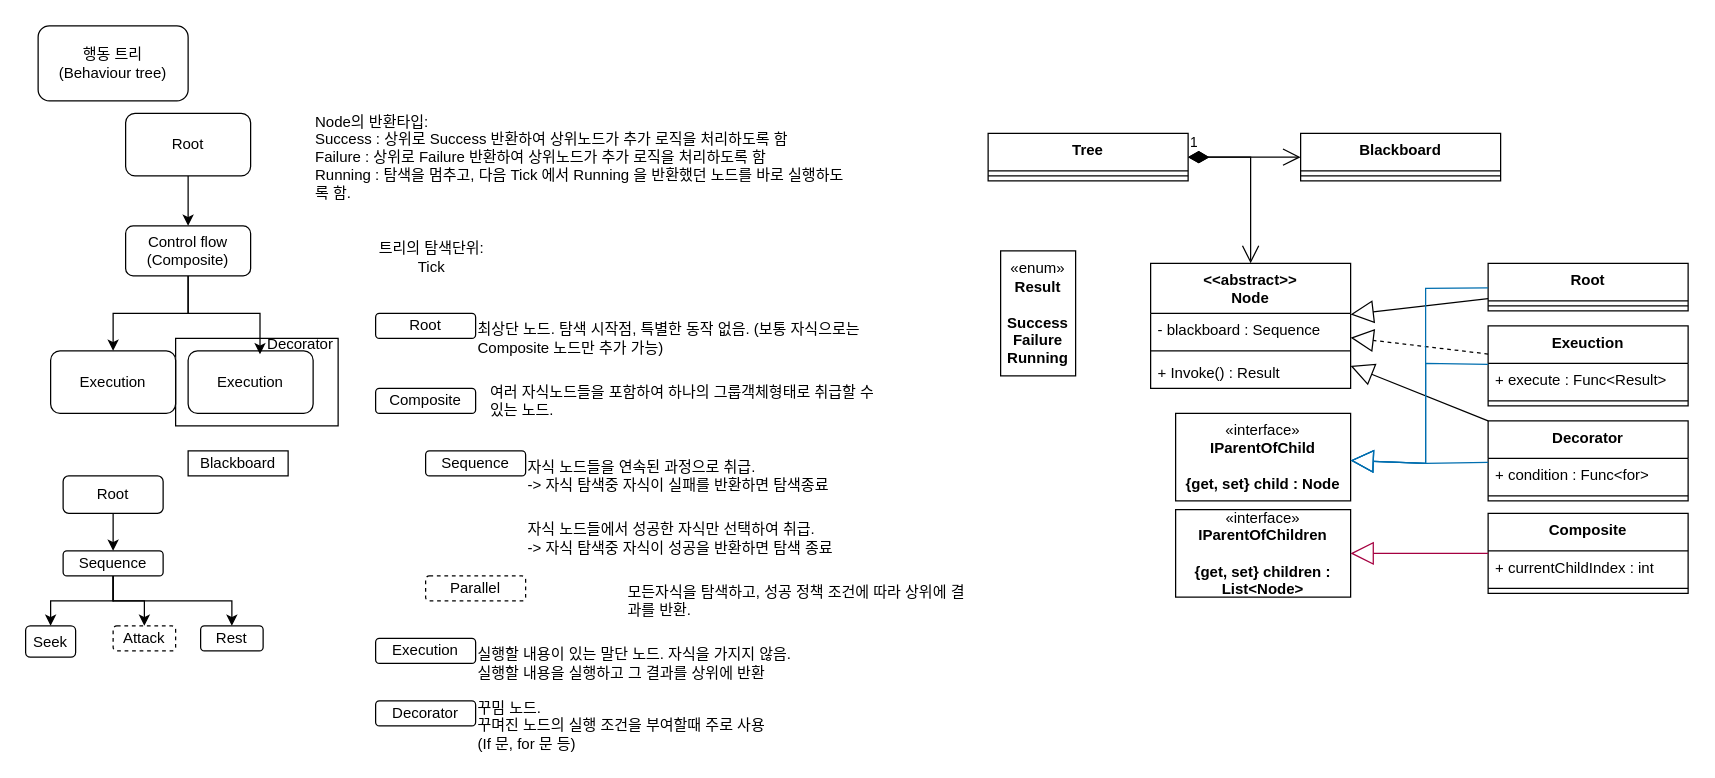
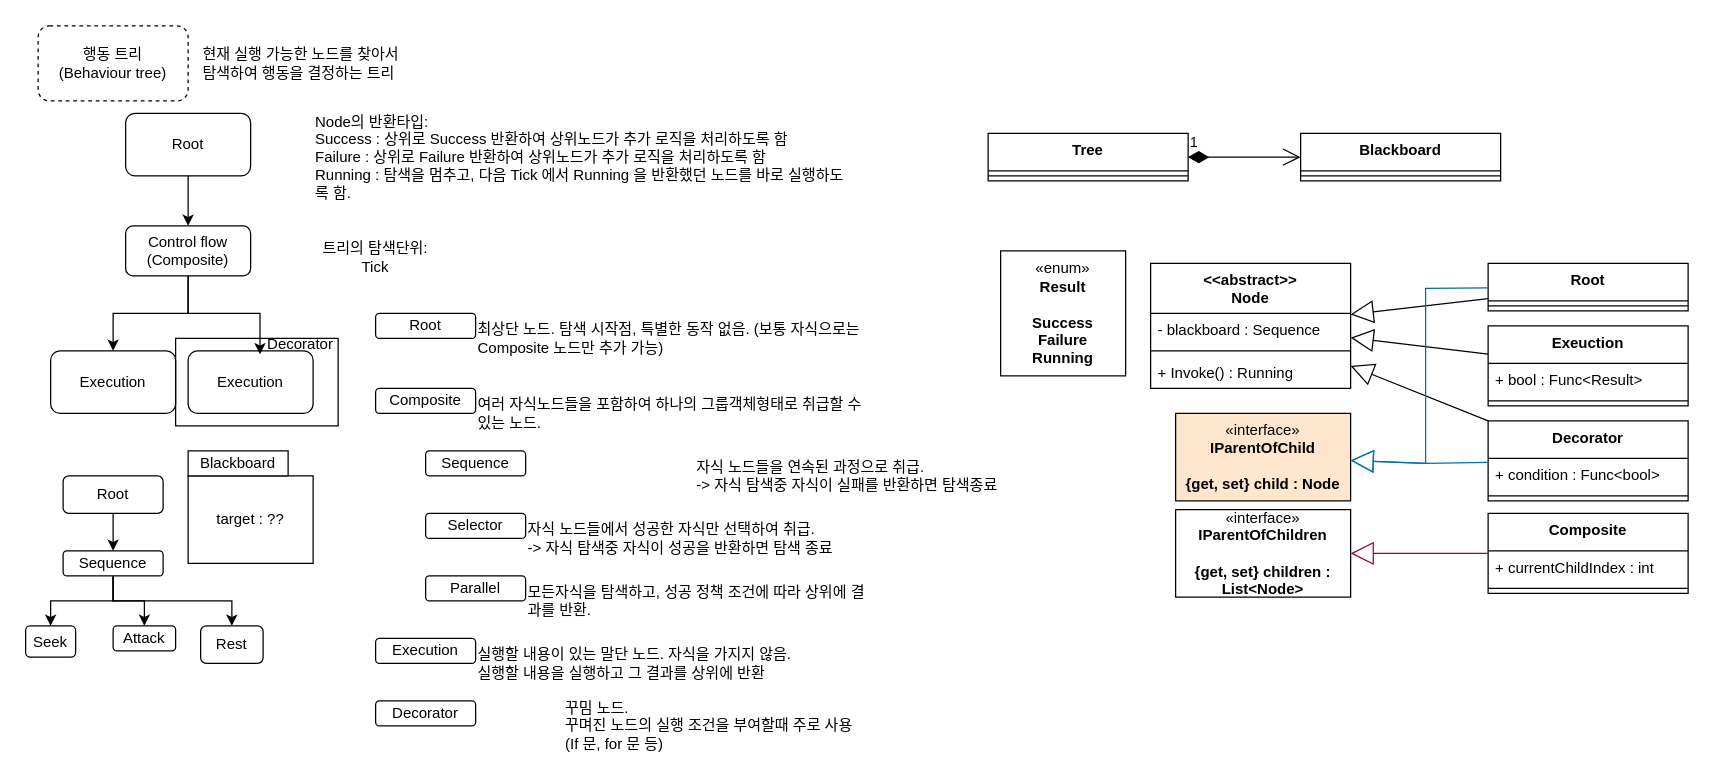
(113, 63) -> (113, 63)
none -> (326, 63)
(1251, 209) -> none
(432, 257) -> (376, 257)
(1038, 313) -> (1063, 313)
(1430, 347) -> (1430, 347)
(1457, 364) -> none
(1228, 373) -> (1232, 373)
(1587, 381) -> (1572, 381)
(688, 401) -> (676, 413)
(1263, 457) -> (1263, 457)
(701, 476) -> (869, 476)
(1581, 476) -> (1583, 476)
none -> (251, 519)
none -> (476, 526)
(476, 588) -> (476, 588)
(801, 601) -> (701, 601)
(144, 638) -> (144, 638)
(232, 638) -> (232, 644)
(676, 726) -> (763, 726)
